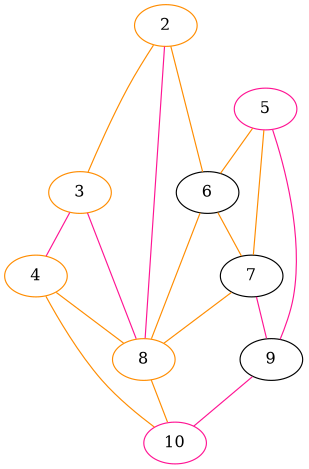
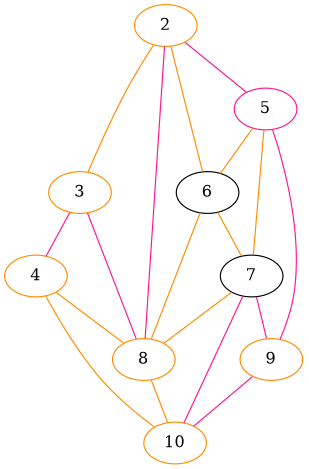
none -> (216, 67)
none -> (213, 359)
(271, 360) -> (271, 360)
(175, 443) -> (175, 443)
